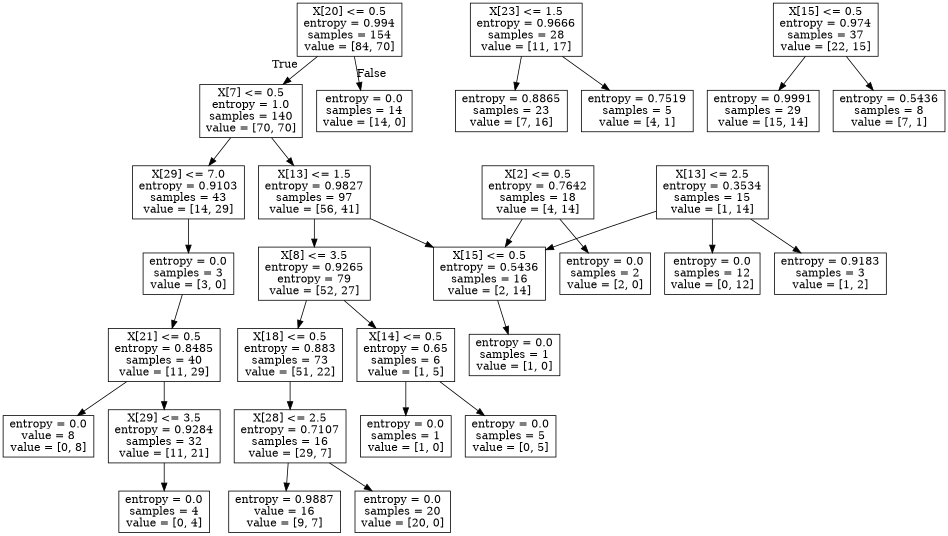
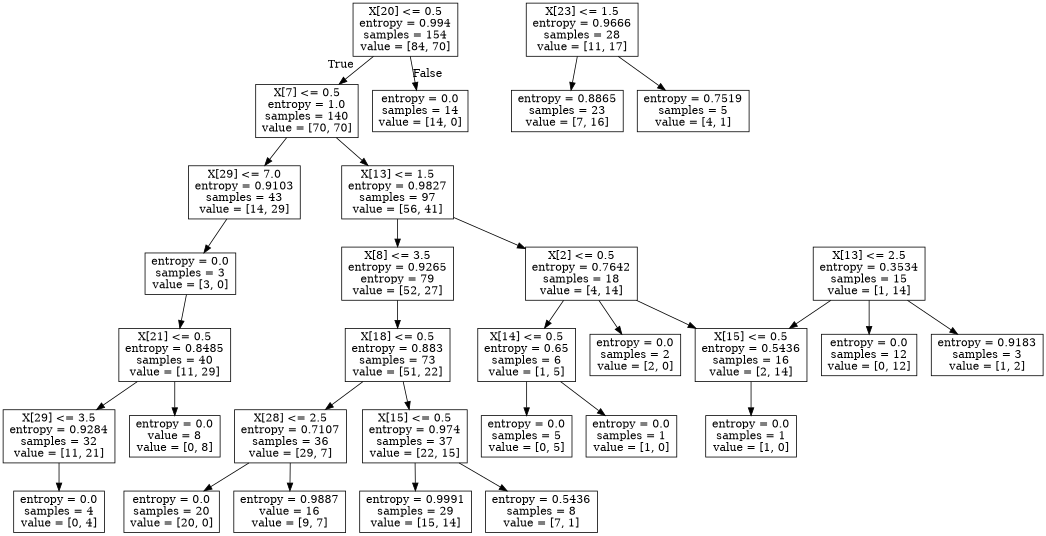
(398, 231) -> (486, 231)
(357, 312) -> (556, 311)
none -> (405, 392)
(290, 436) -> (290, 436)
